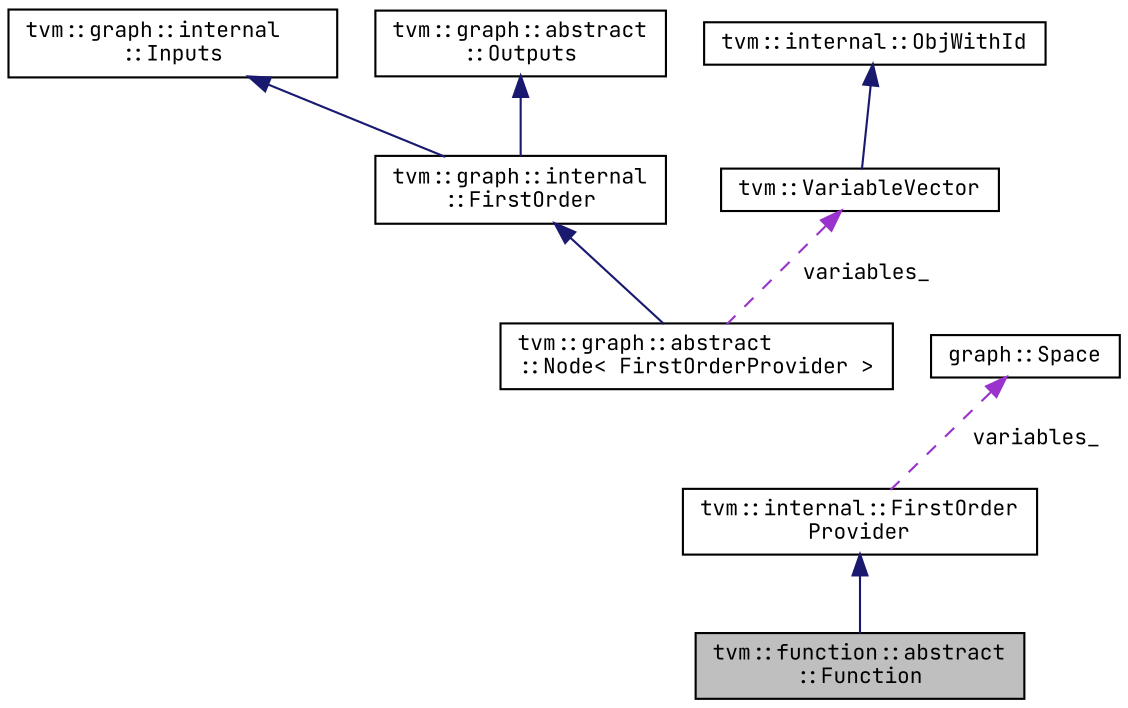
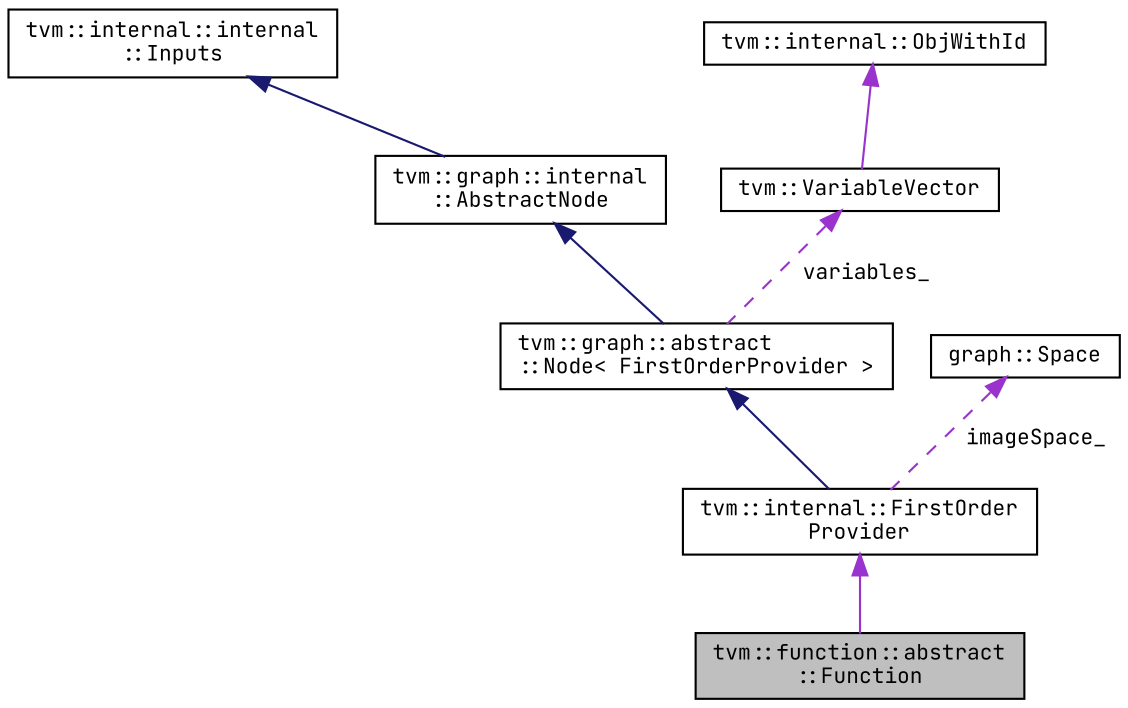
(173, 43) -> (173, 43)
(521, 43) -> none
(866, 128) -> (866, 128)
(521, 190) -> (521, 190)
(1031, 439) -> (1031, 439)
none -> (786, 447)
(860, 605) -> (860, 605)
